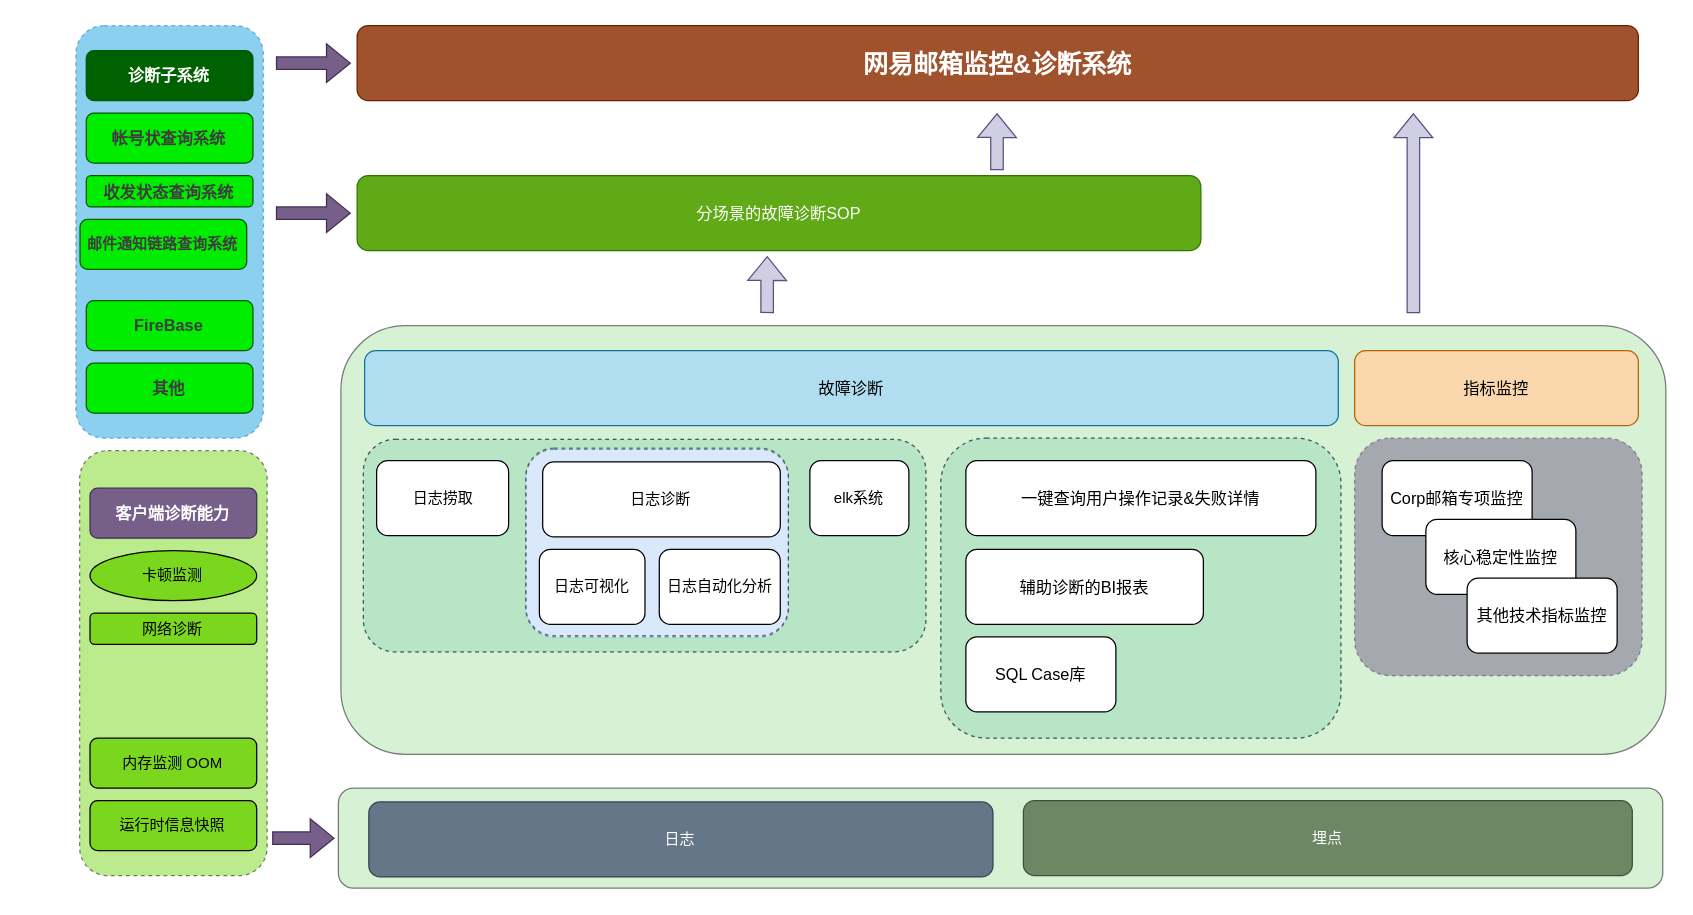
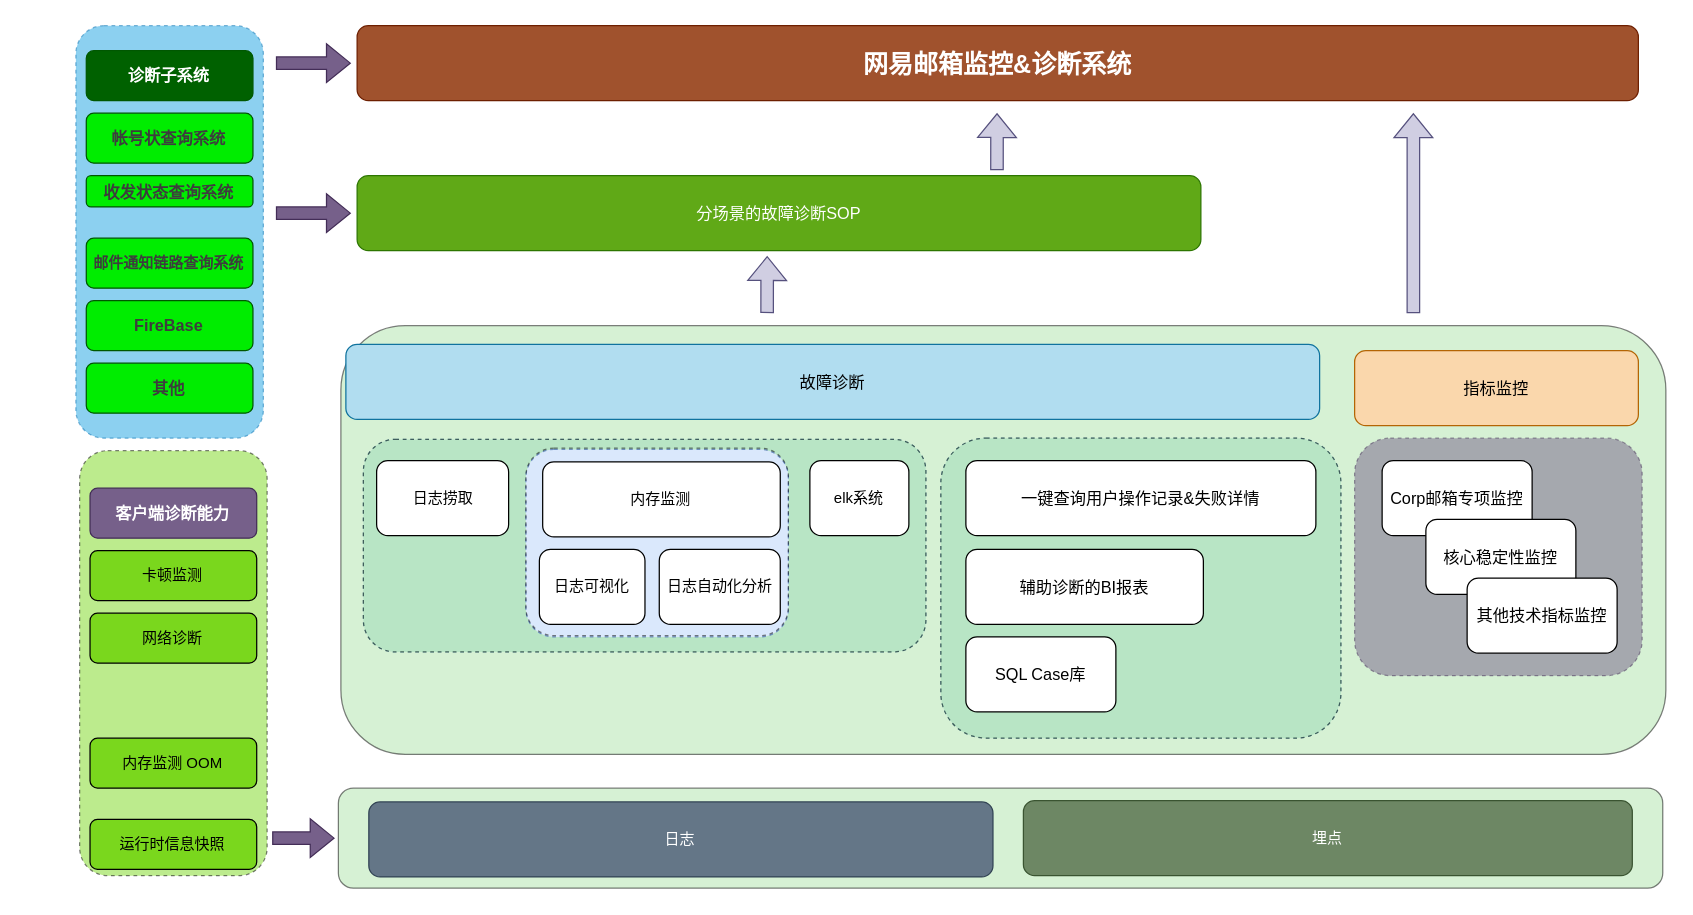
(163, 244) -> (169, 263)
(851, 388) -> (833, 382)
(661, 499) -> (661, 499)
(173, 576) -> (173, 576)
(173, 629) -> (173, 638)
(173, 826) -> (173, 844)
